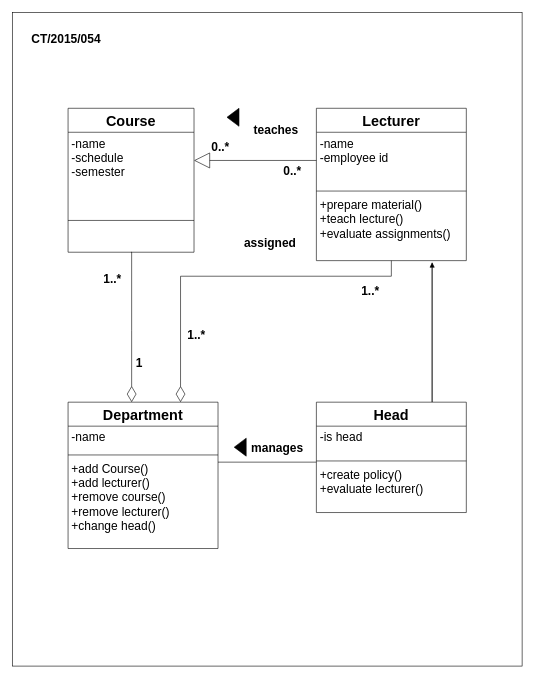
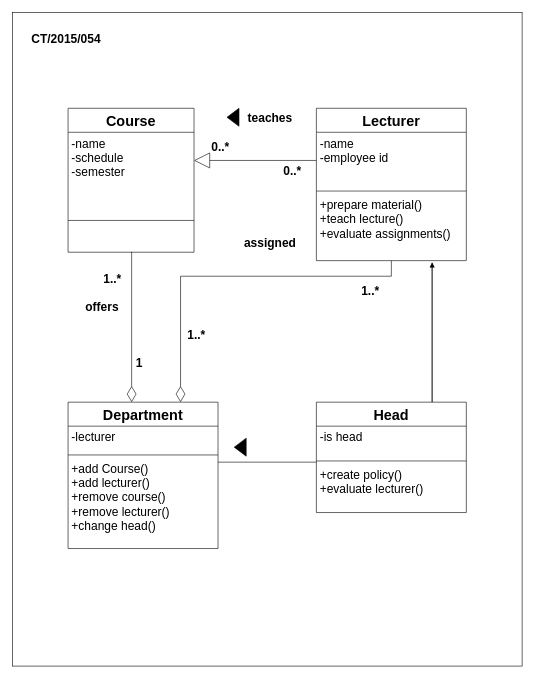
(276, 129) -> (270, 117)
none -> (102, 306)
(88, 438) -> (100, 438)
(278, 447) -> none
